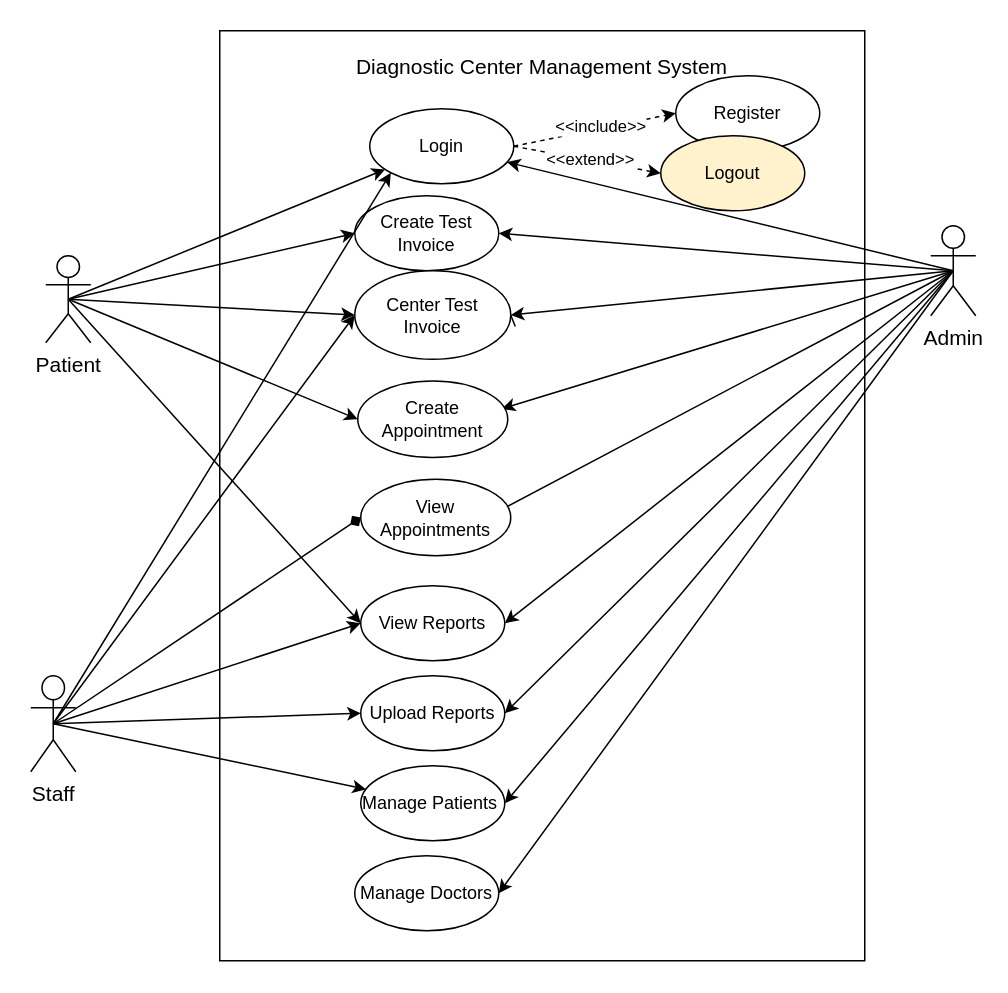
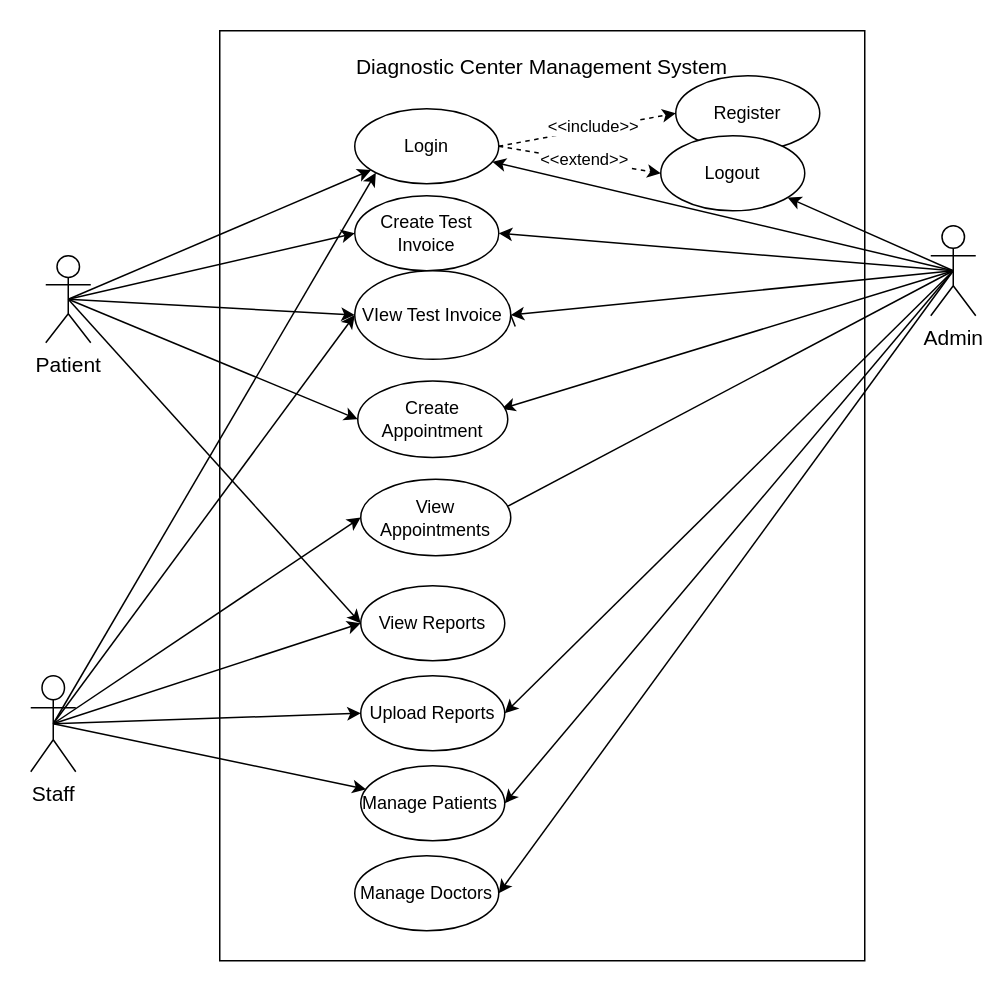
(442, 146) -> (427, 146)
(733, 173) -> (733, 173)
(433, 316) -> (433, 316)
(724, 451) -> (868, 233)
(350, 524) -> (351, 524)
